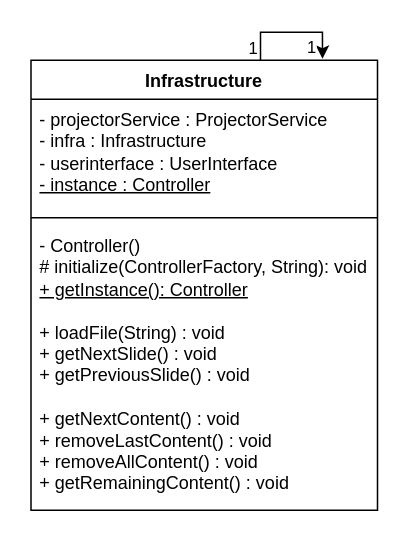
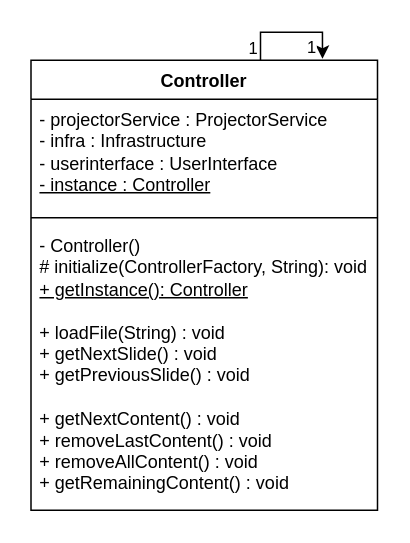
(203, 81) -> (203, 81)
